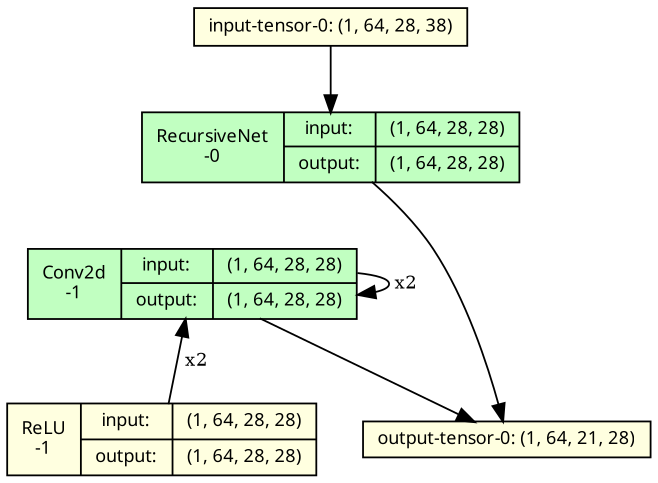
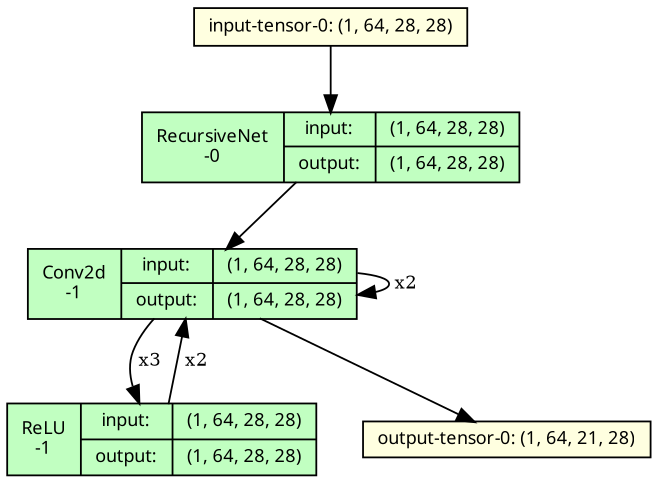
(331, 27) -> (331, 27)
(453, 283) -> (268, 210)
none -> (134, 350)
(162, 439) -> (162, 439)
